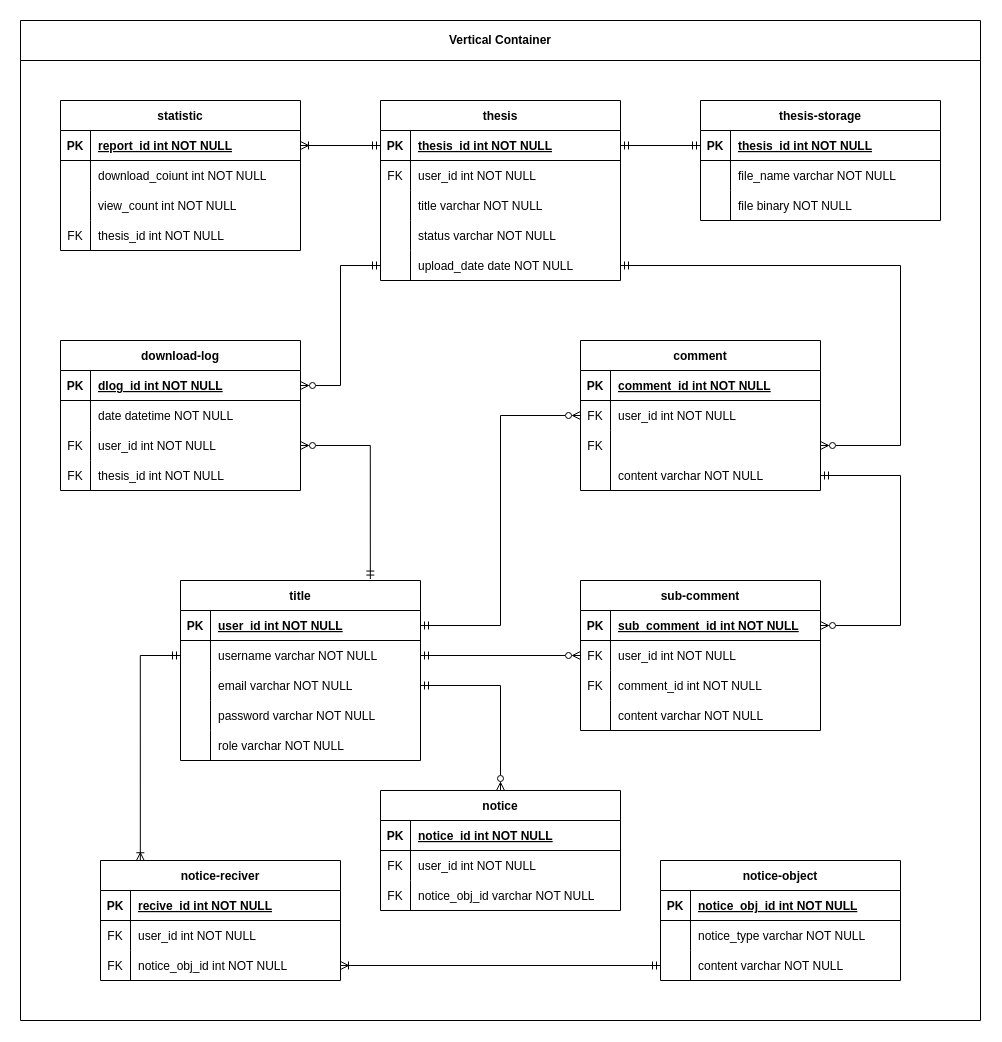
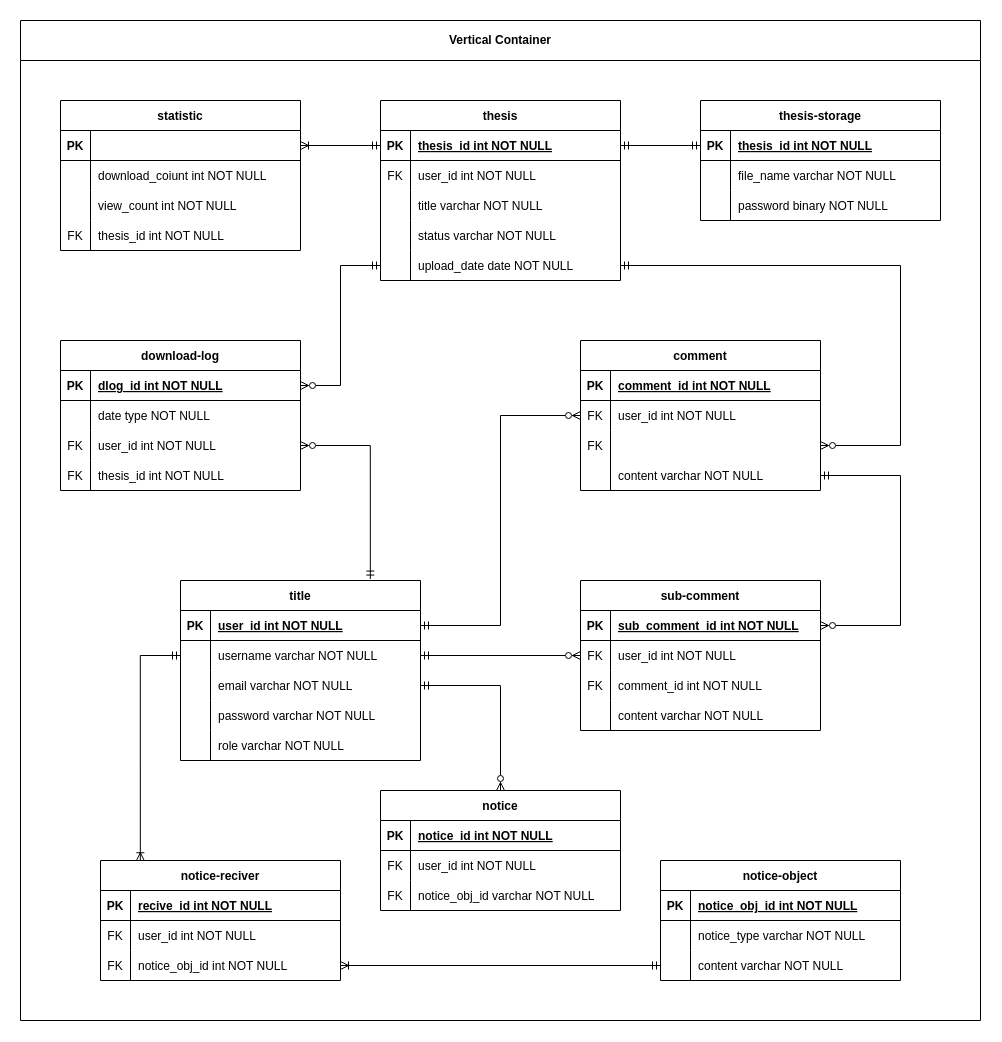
(196, 146) -> none
(796, 206) -> (812, 206)
(166, 416) -> (154, 416)
